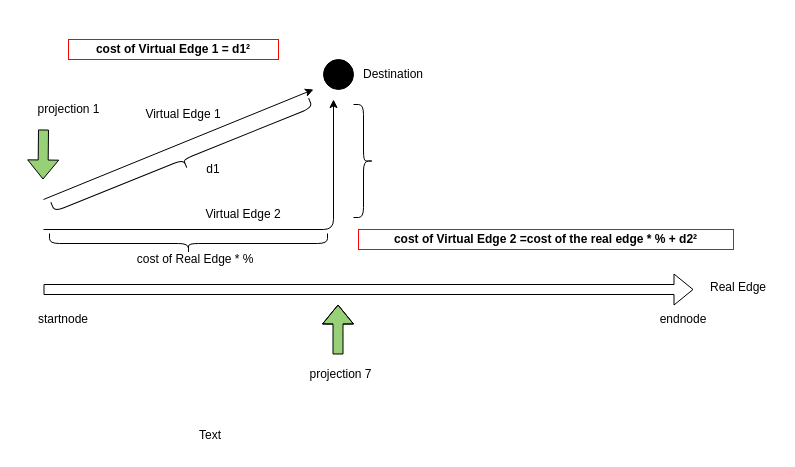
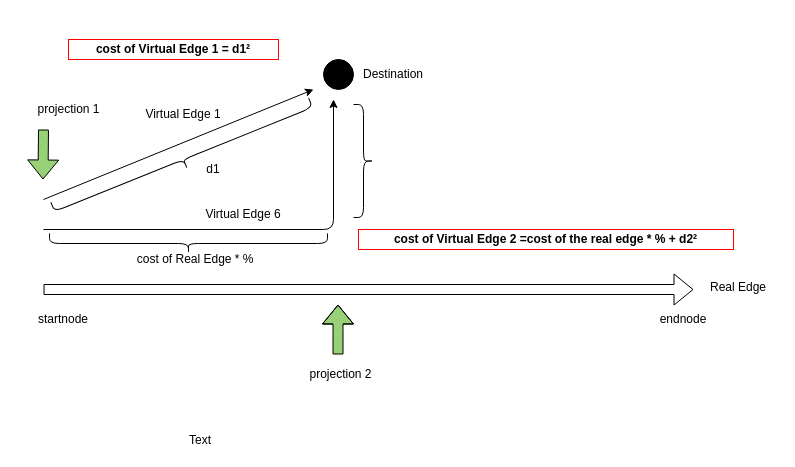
(244, 215) -> (244, 215)
(341, 375) -> (341, 375)
(218, 436) -> (208, 441)
